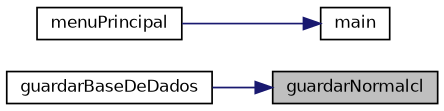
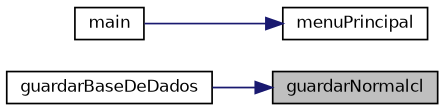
(243, 24) -> (205, 24)
